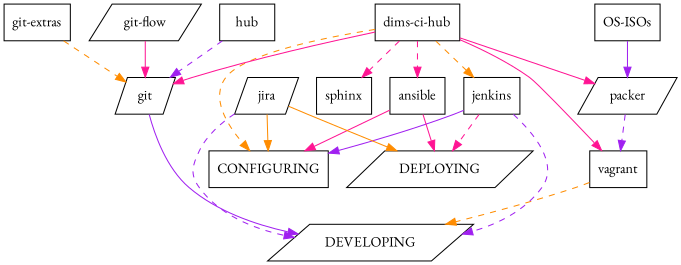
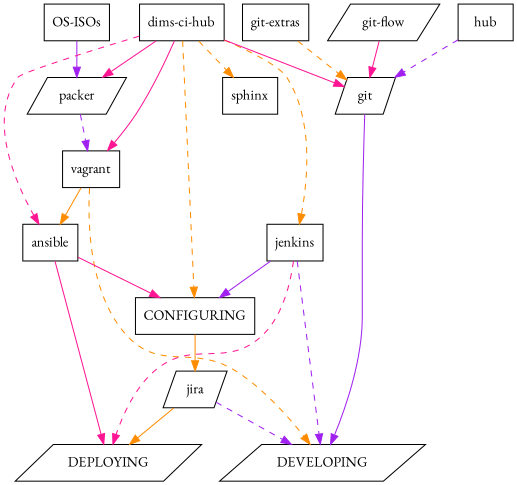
(384, 56) -> (212, 55)
(267, 128) -> (195, 348)
none -> (73, 202)
